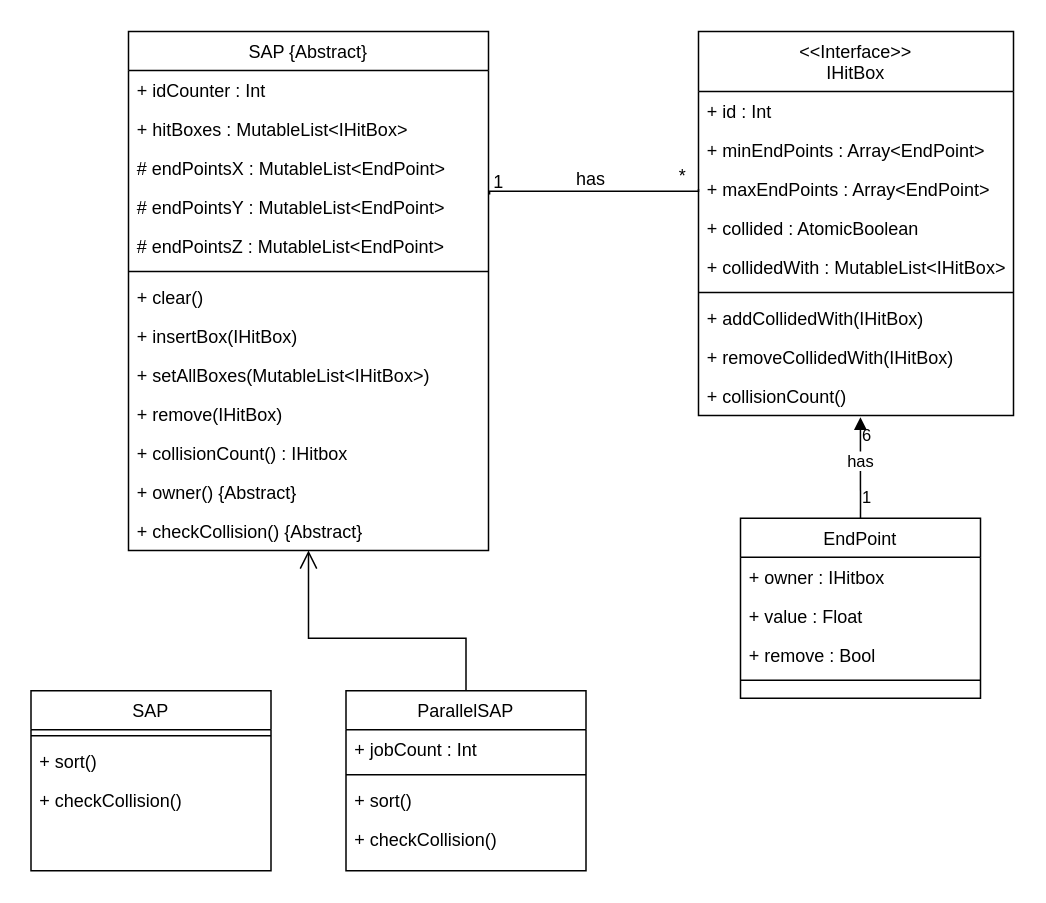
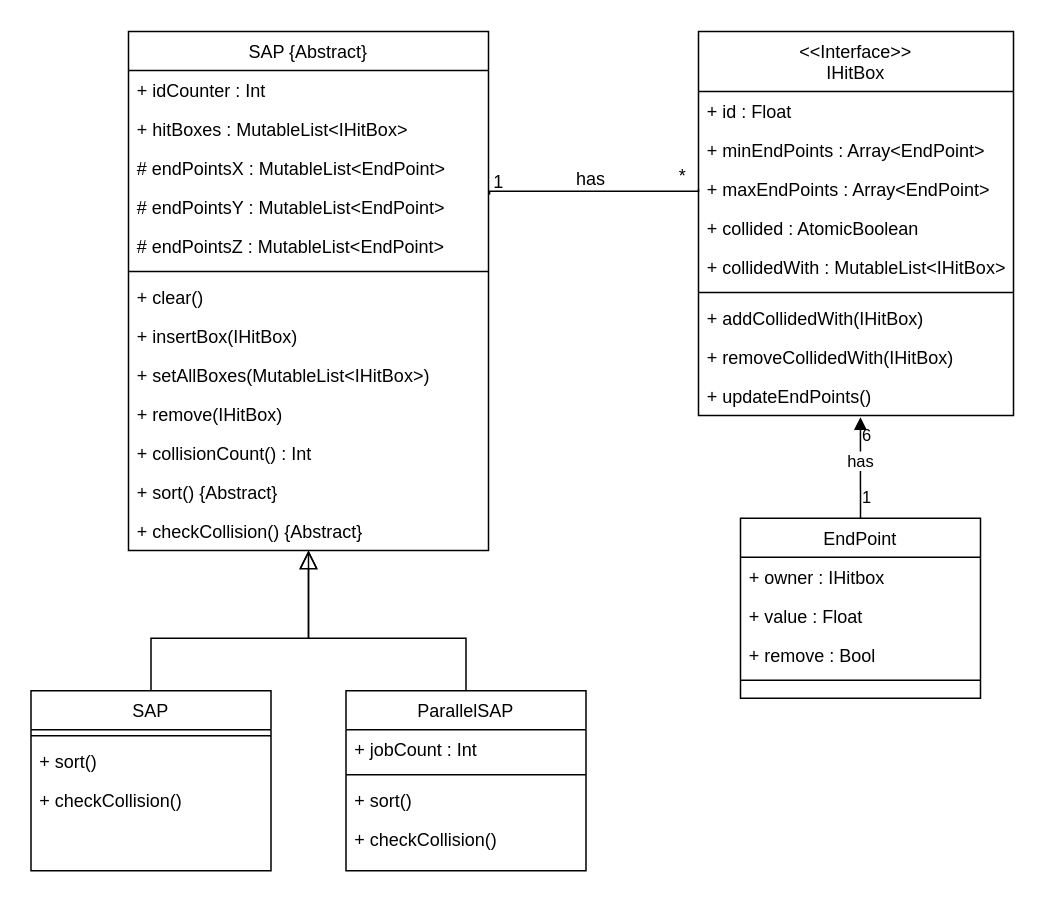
(748, 112) -> (755, 112)
(788, 397) -> (800, 397)
(259, 454) -> (241, 454)
(235, 493) -> (230, 493)
none -> (203, 638)
